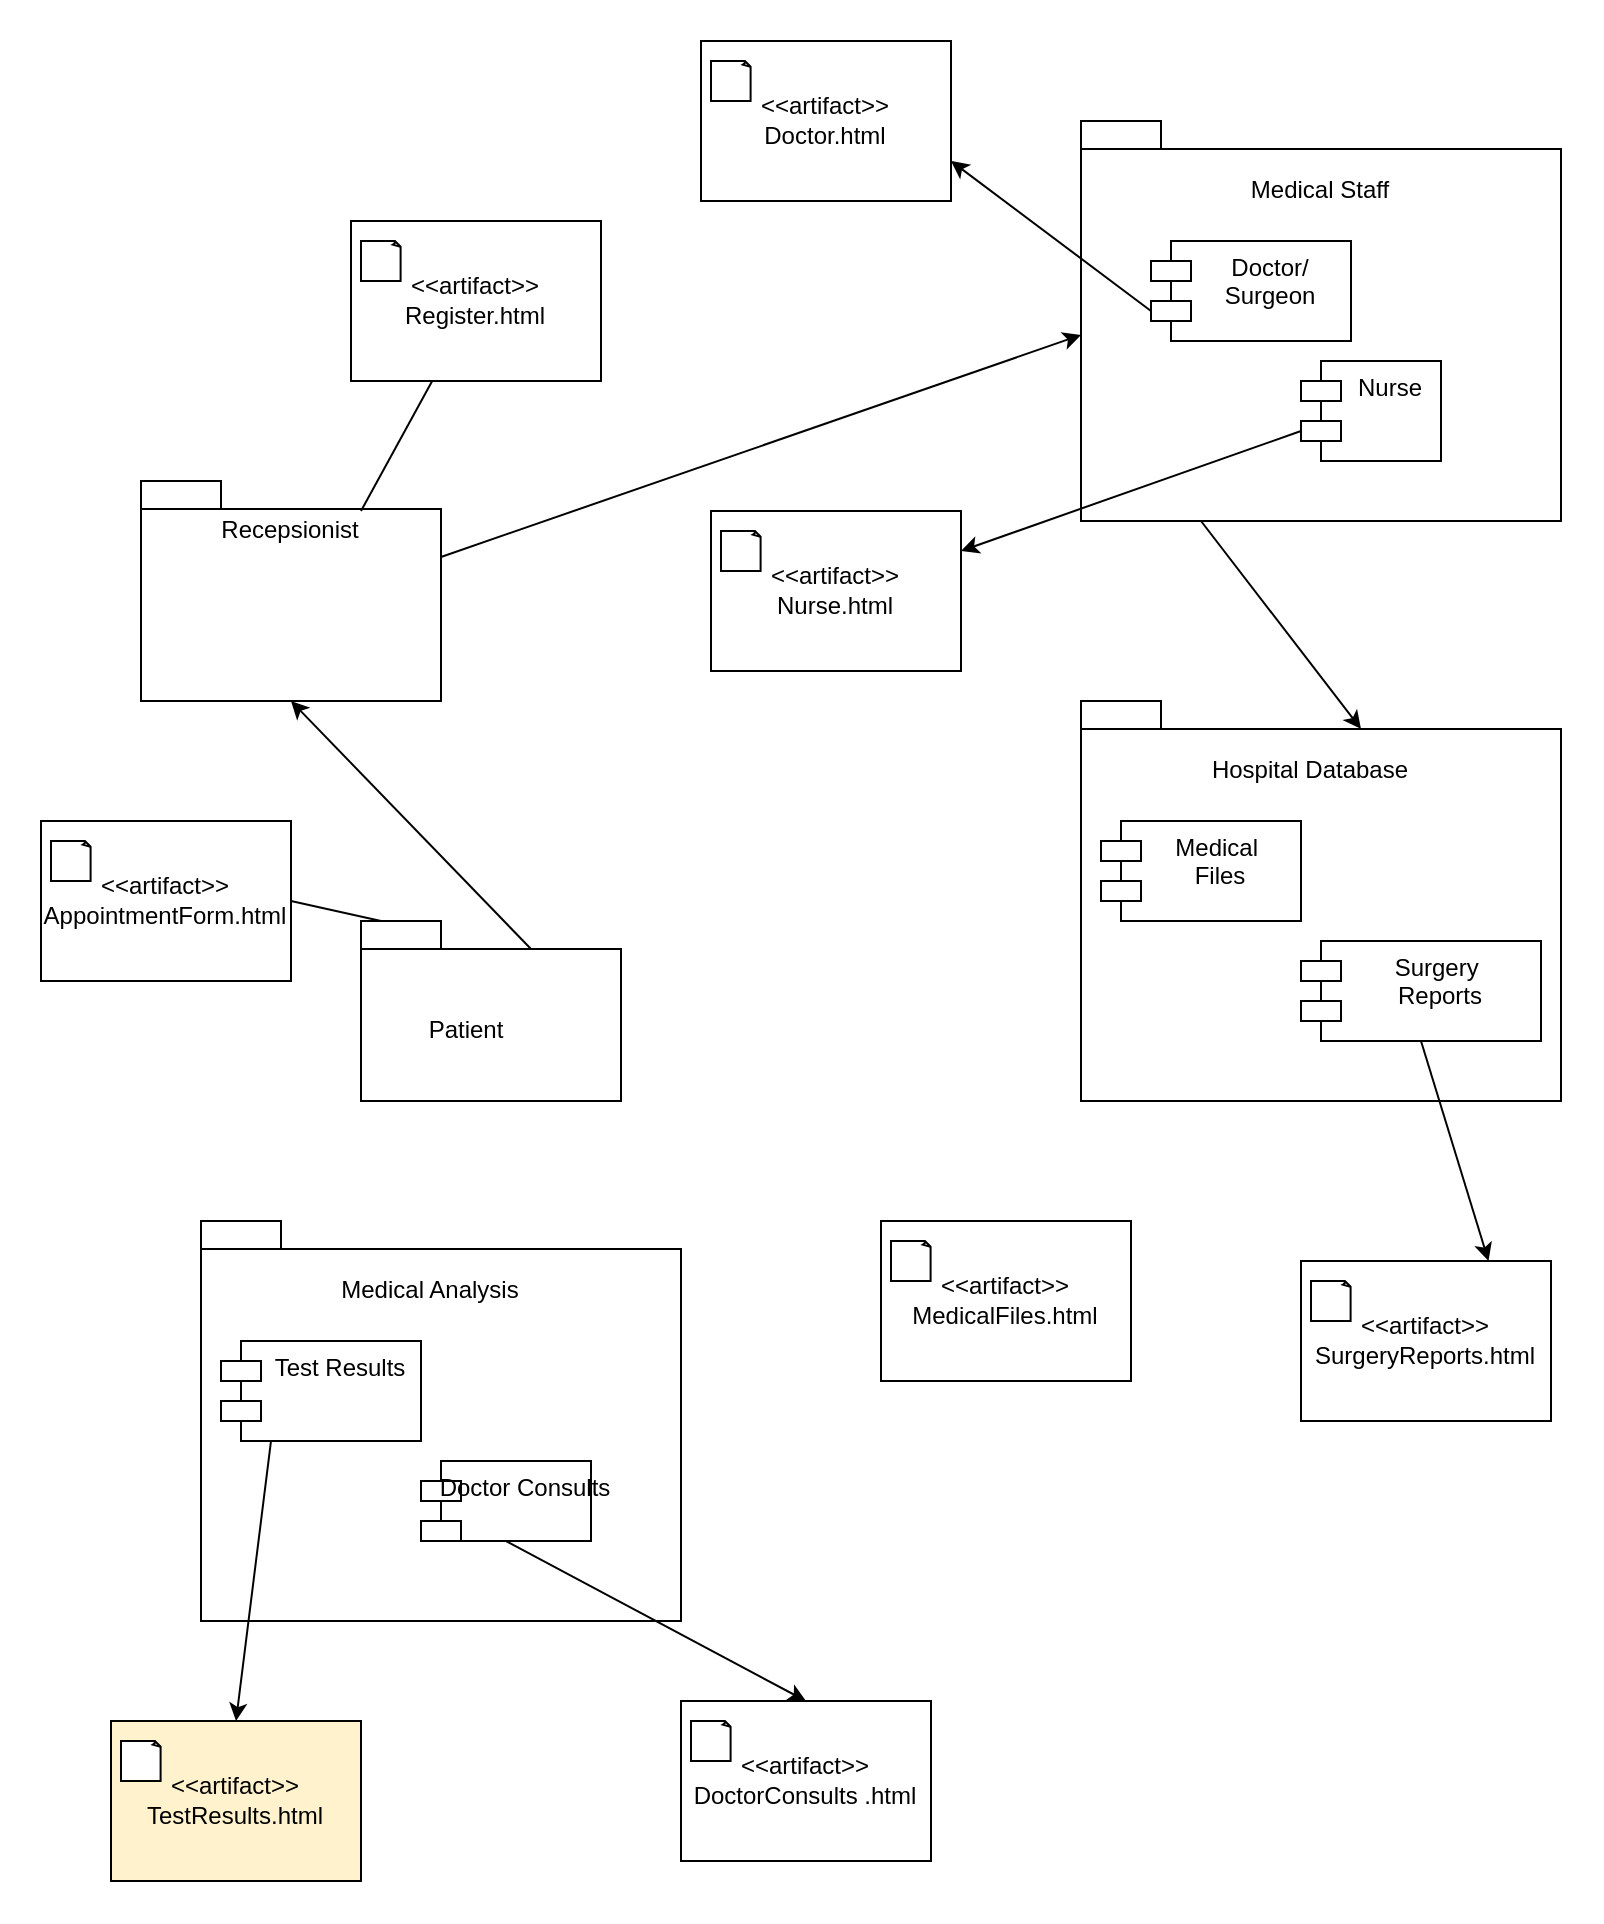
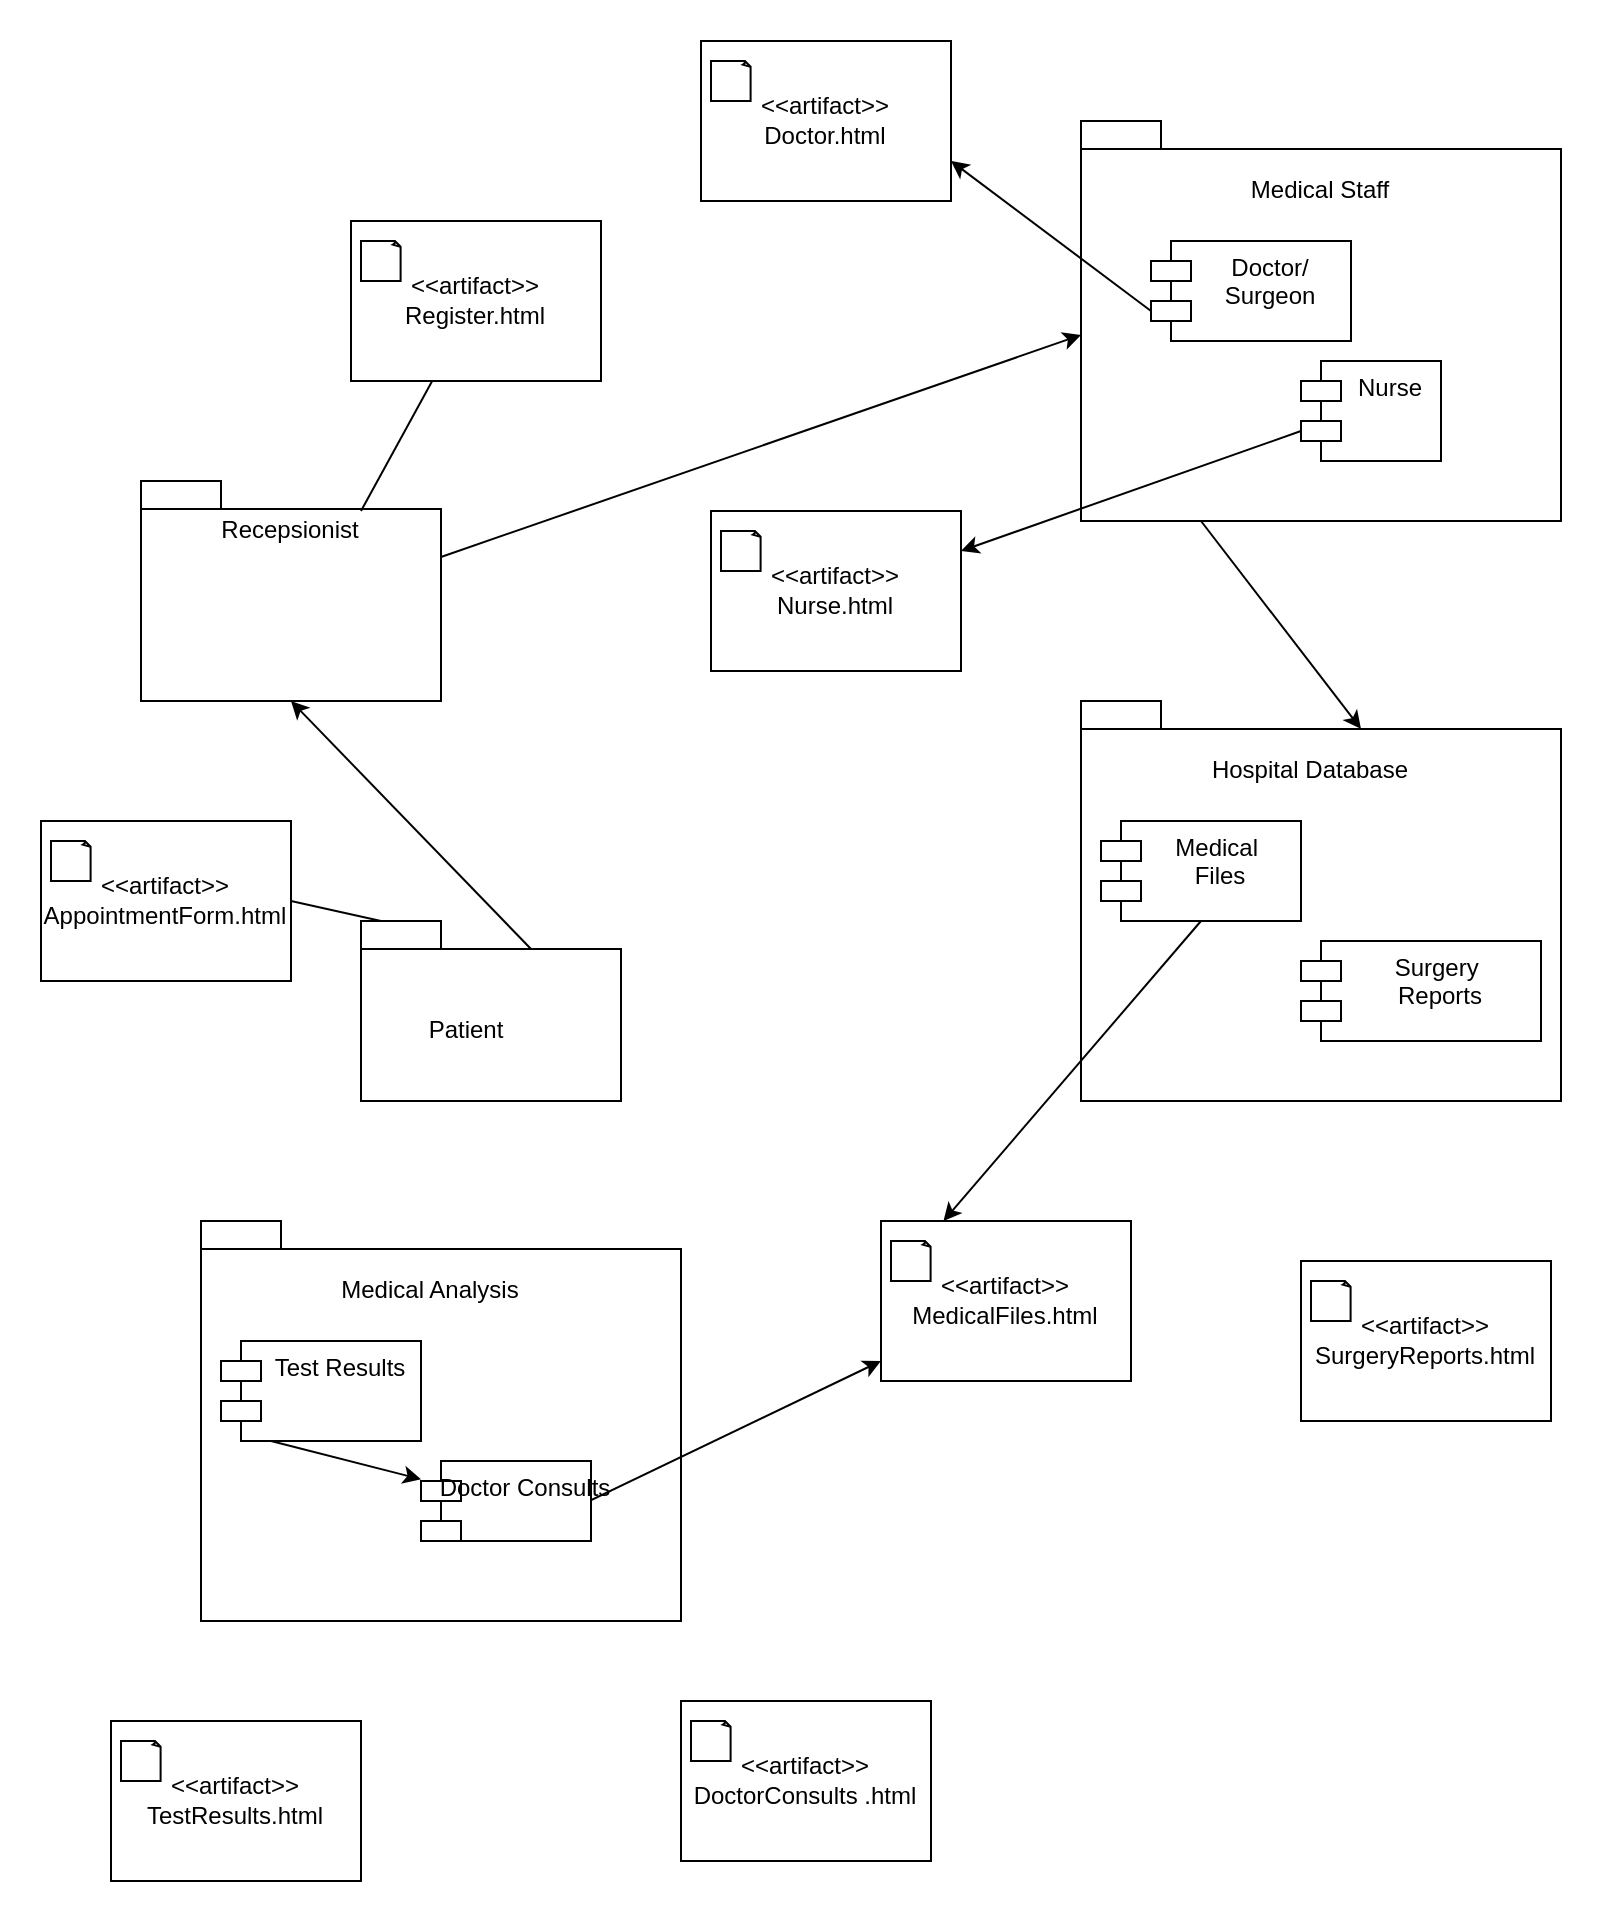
none -> (1076, 1066)
(1453, 1144) -> none
(254, 1574) -> (340, 1459)
(650, 1618) -> (730, 1434)
(236, 1801) -> (236, 1801)
